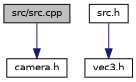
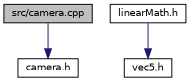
(37, 14) -> (48, 14)
(109, 14) -> (148, 14)
(109, 68) -> (148, 68)
